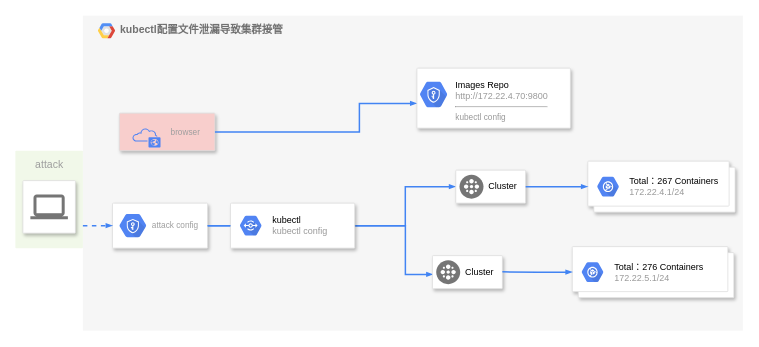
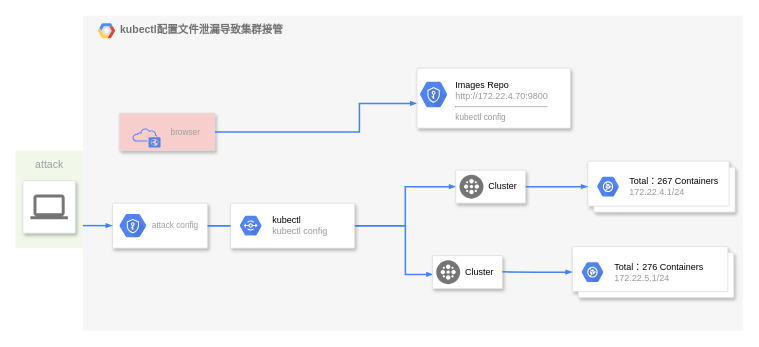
(93, 225) -> (93, 225)
